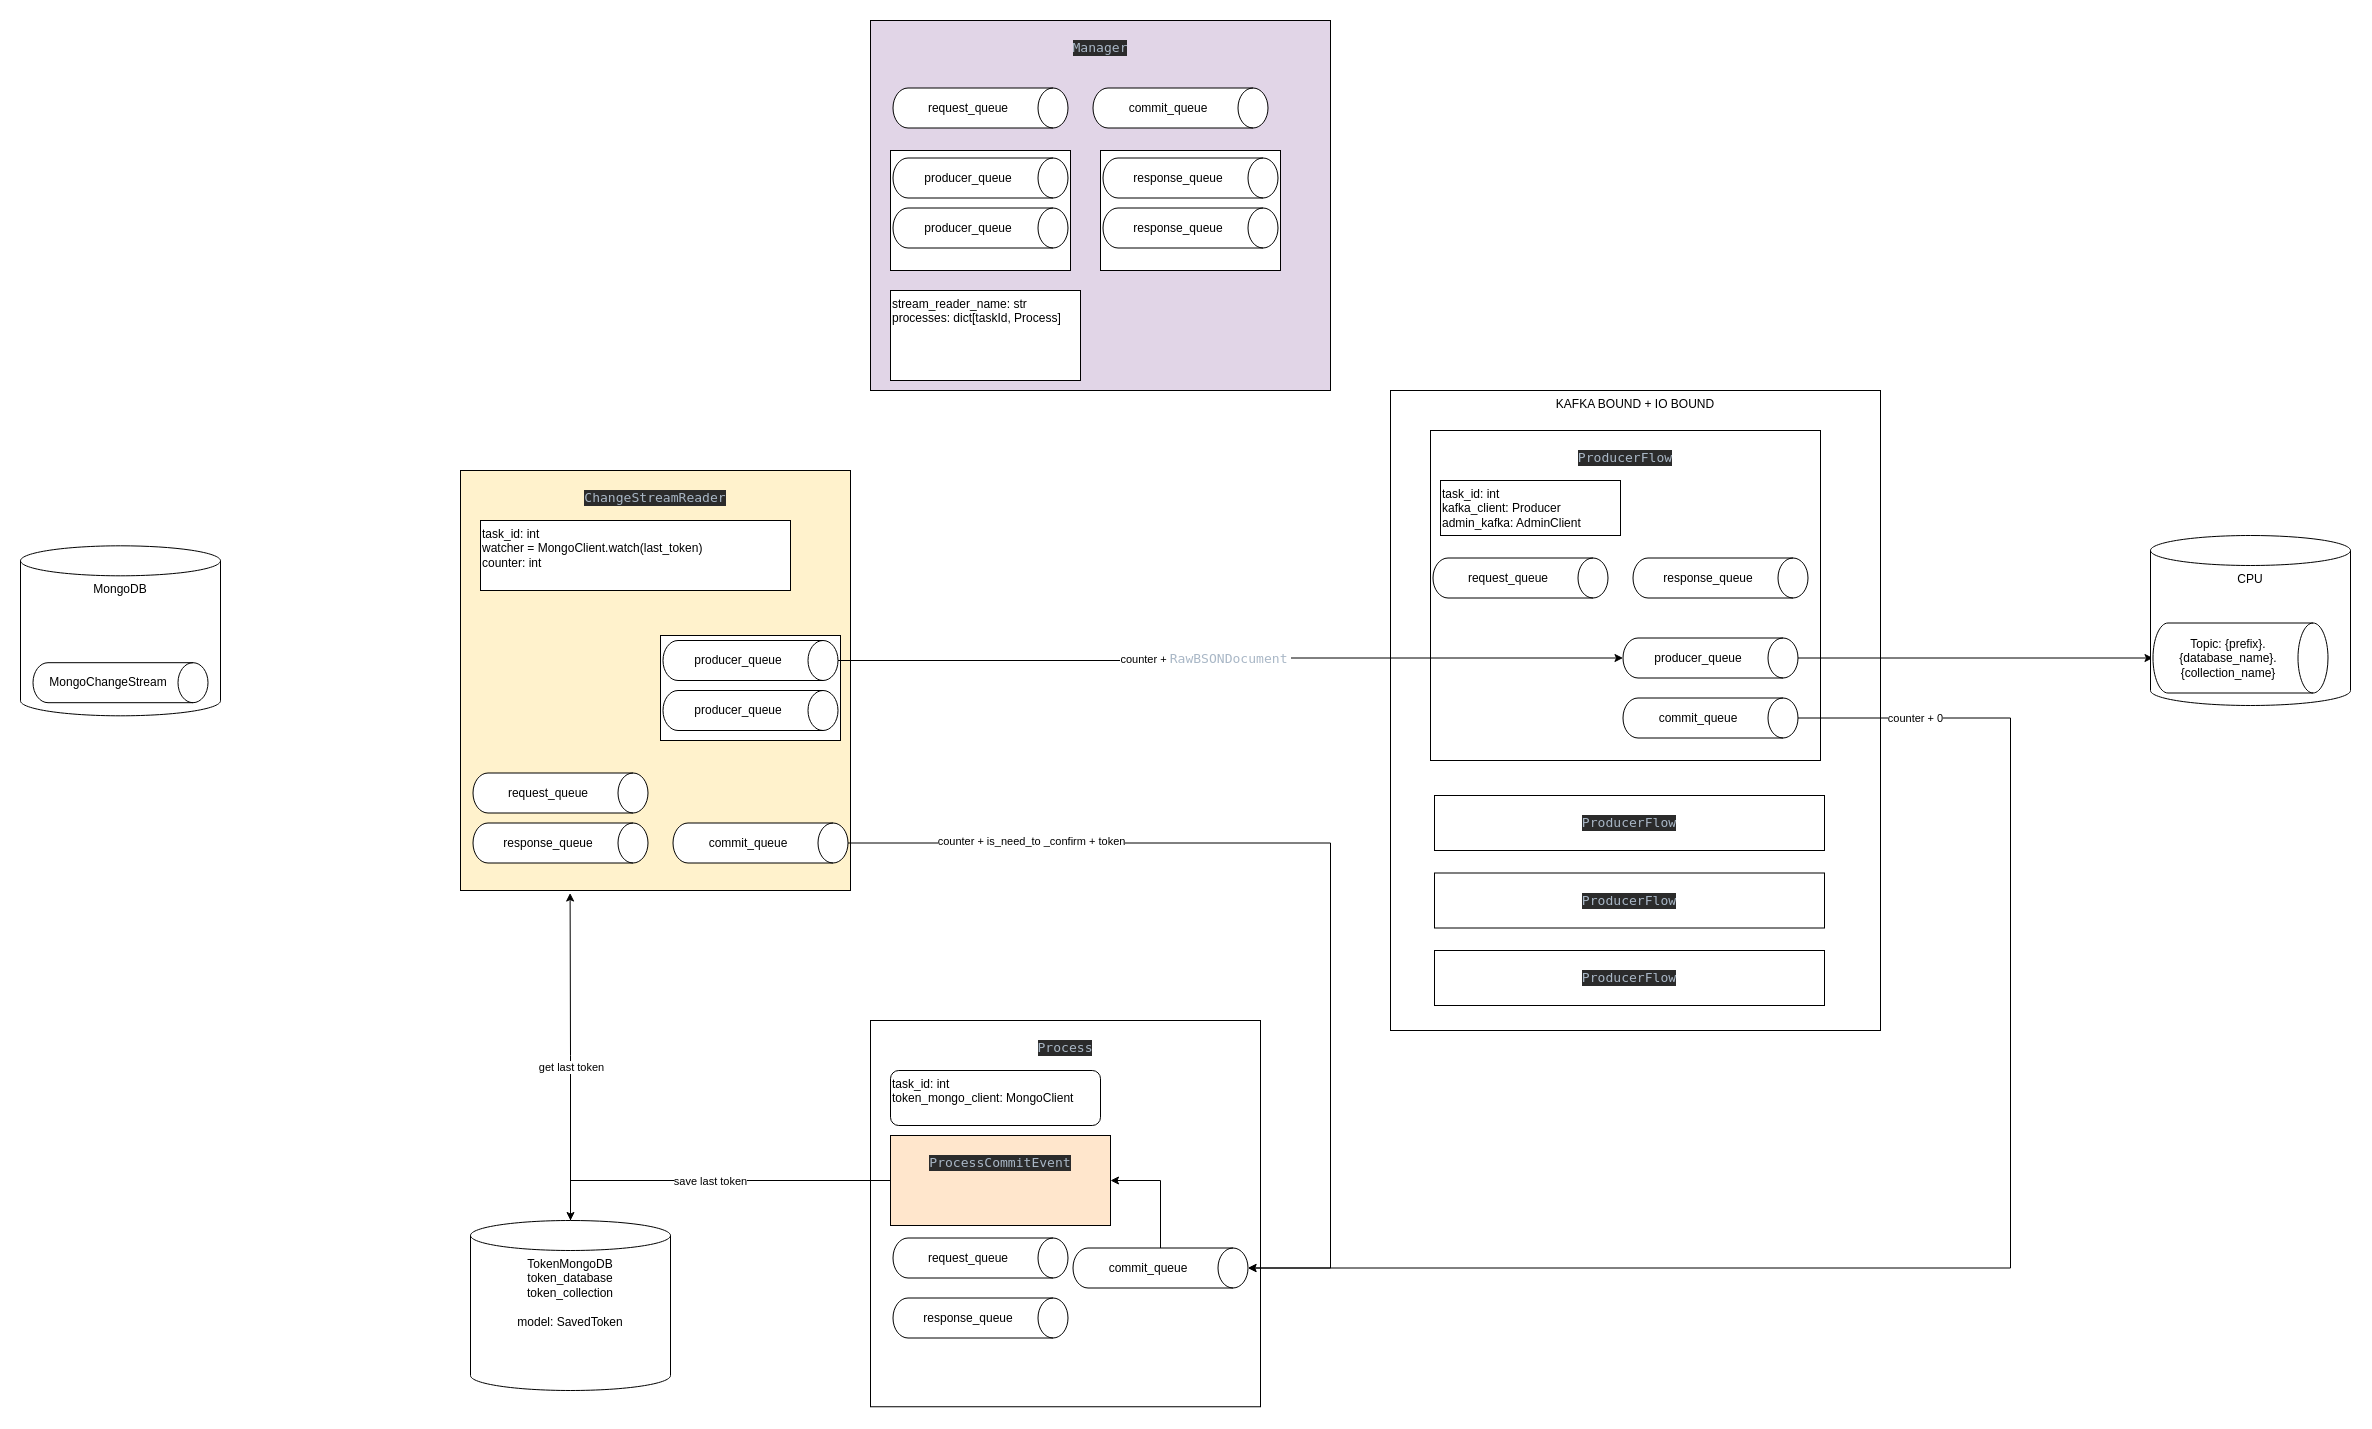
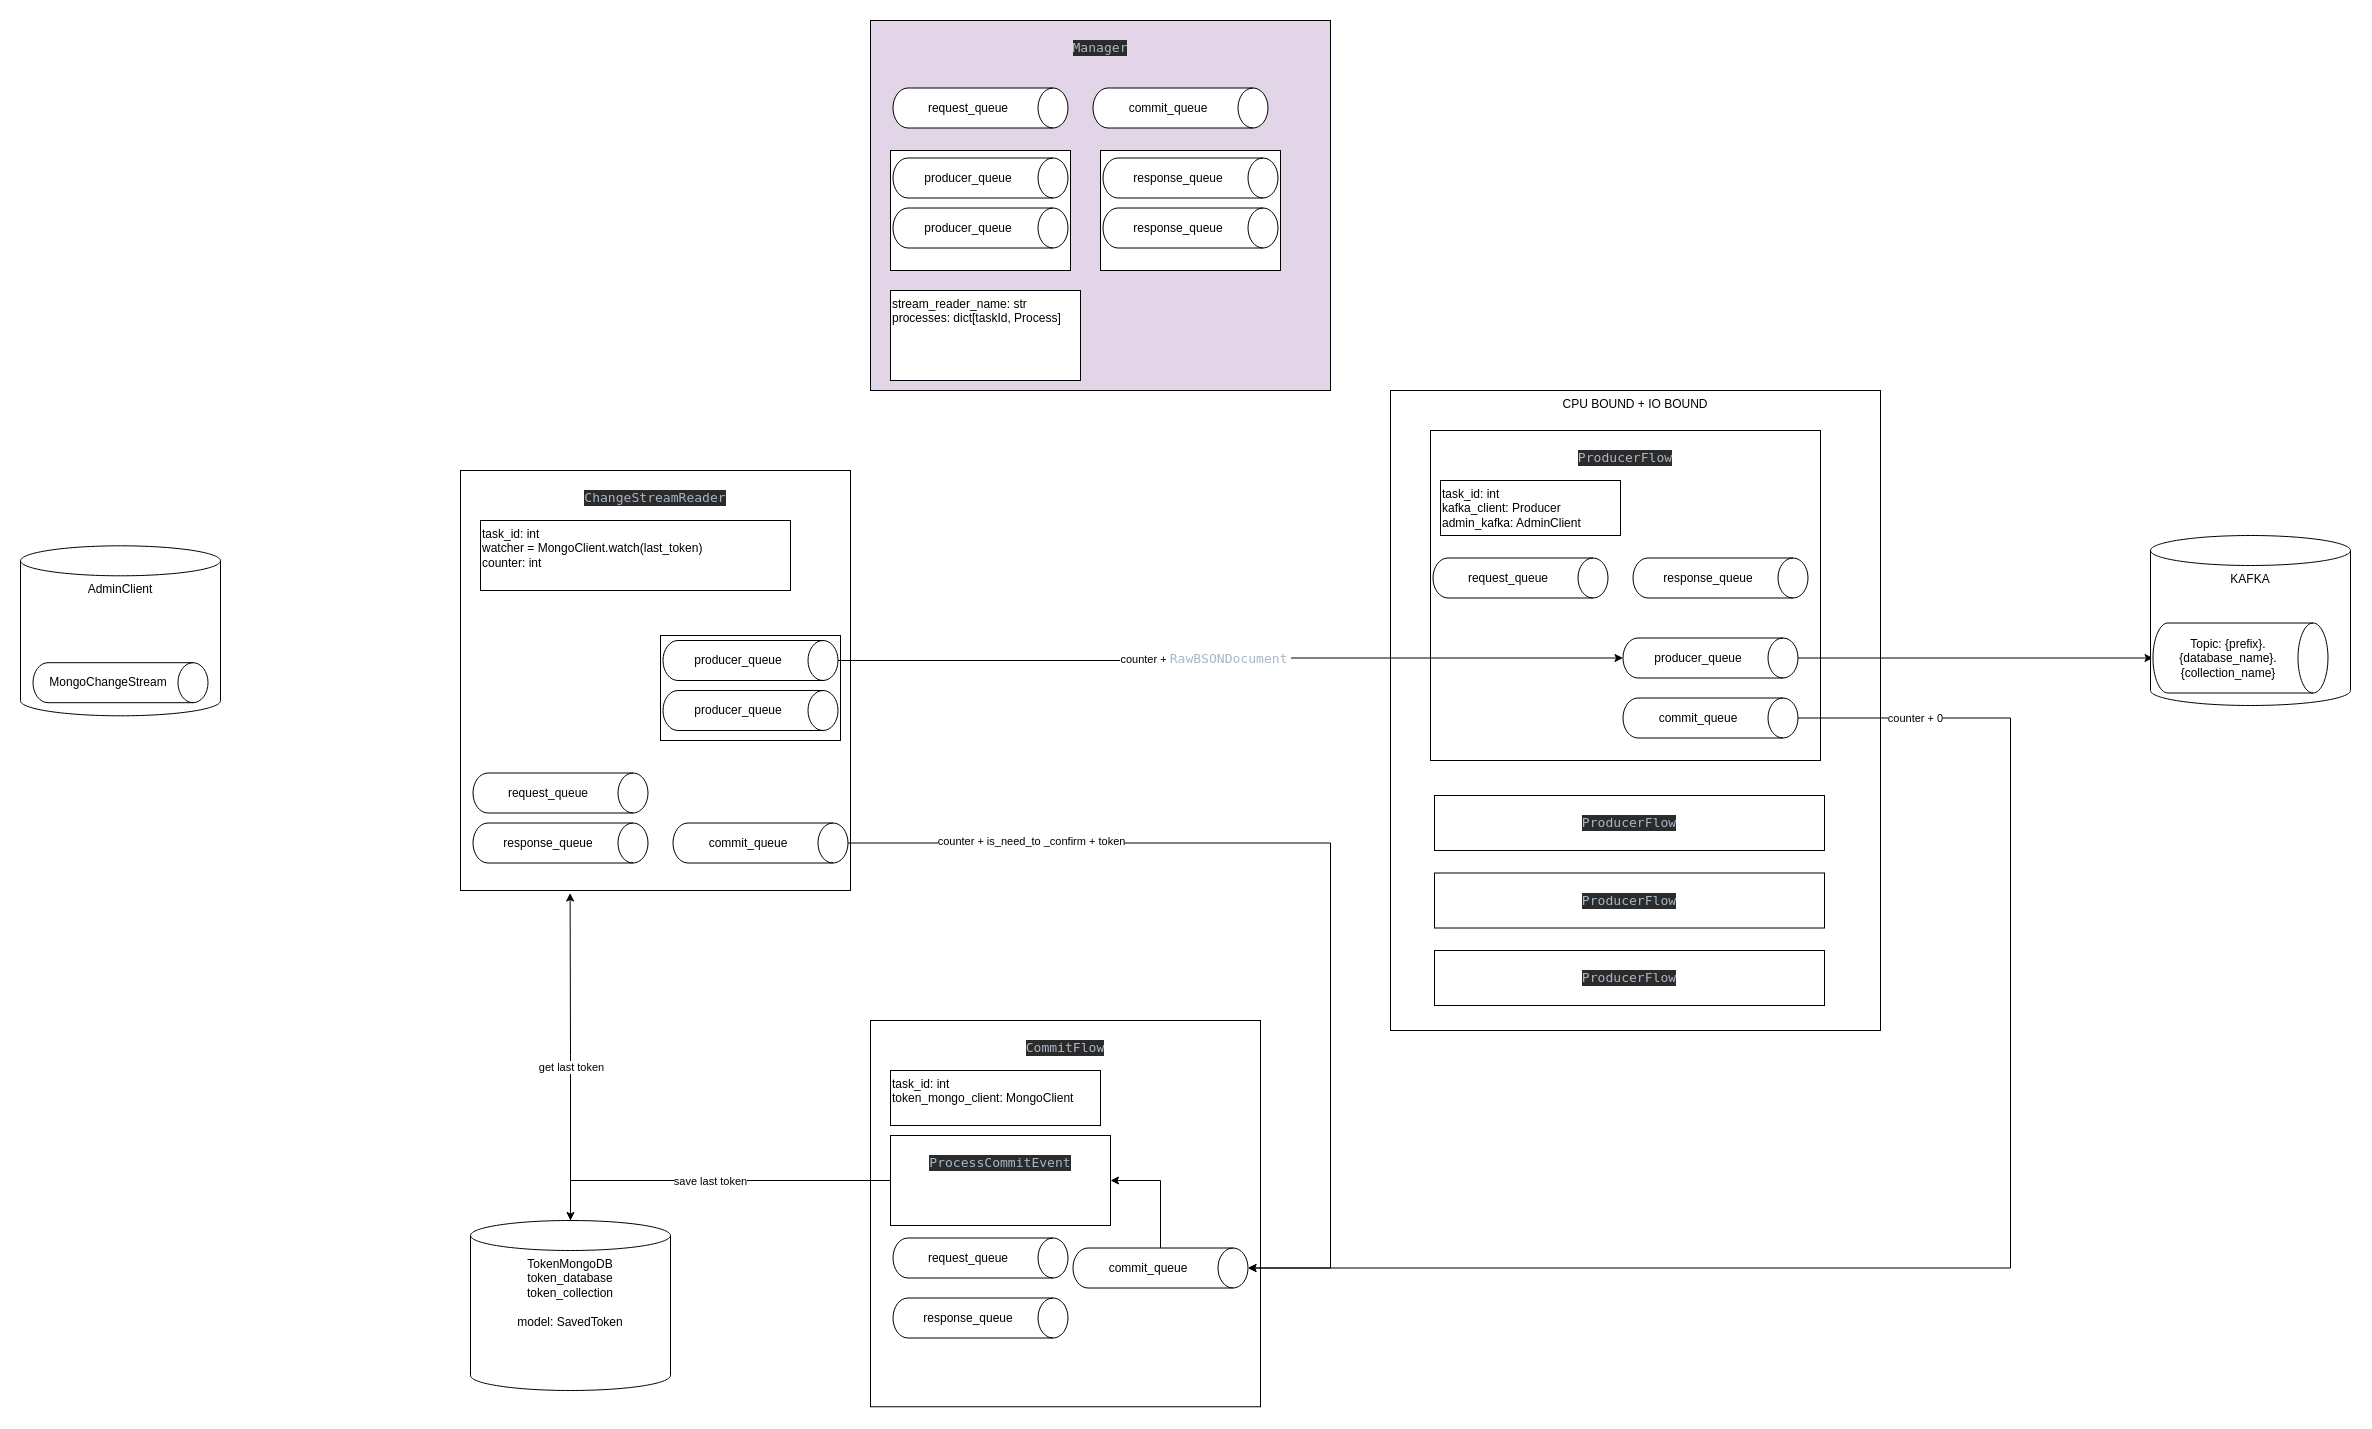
(1636, 405) -> (1636, 405)
(2251, 580) -> (2251, 580)
(121, 590) -> (121, 590)
(656, 681) -> (656, 681)
(1066, 1035) -> (1066, 1035)
(996, 1098) -> (996, 1098)
(1001, 1150) -> (1001, 1150)
